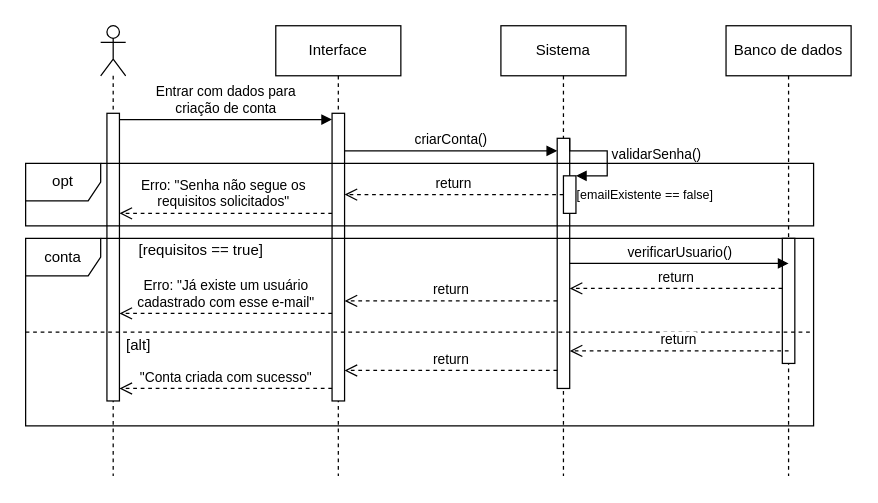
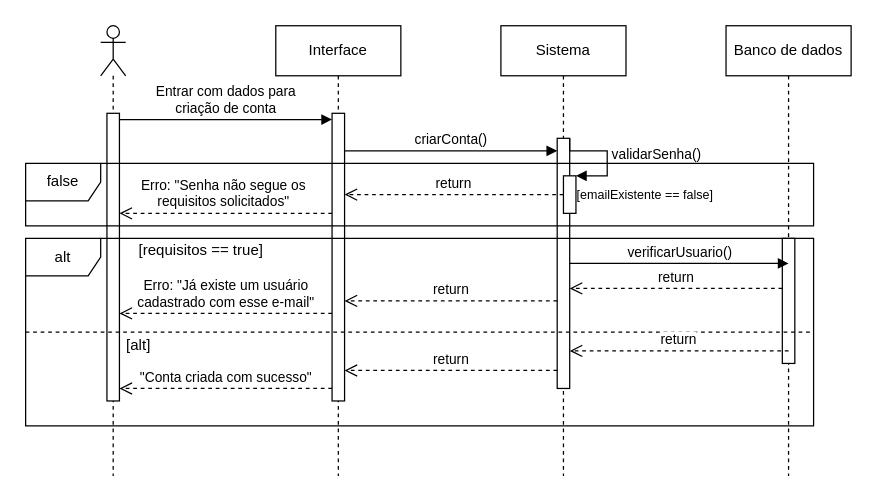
(63, 182) -> (63, 182)
(63, 257) -> (63, 257)
